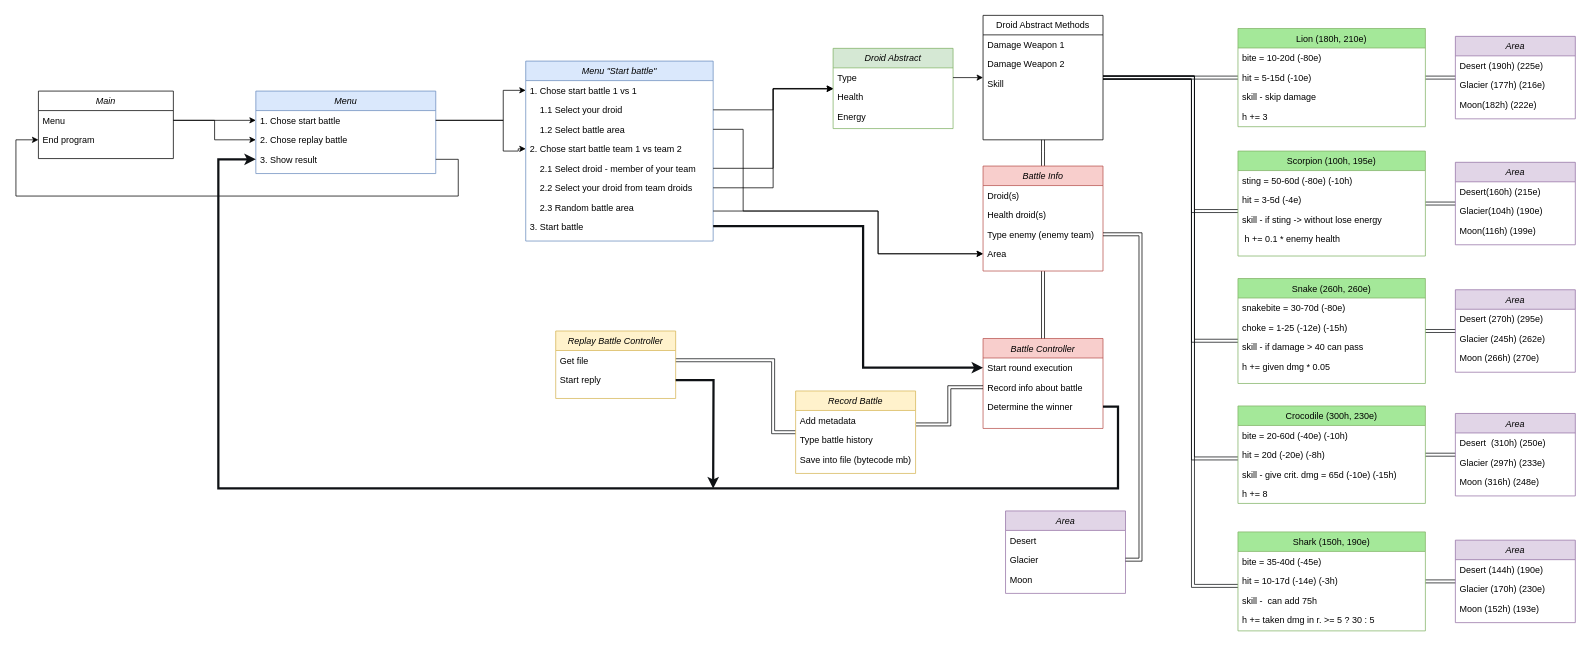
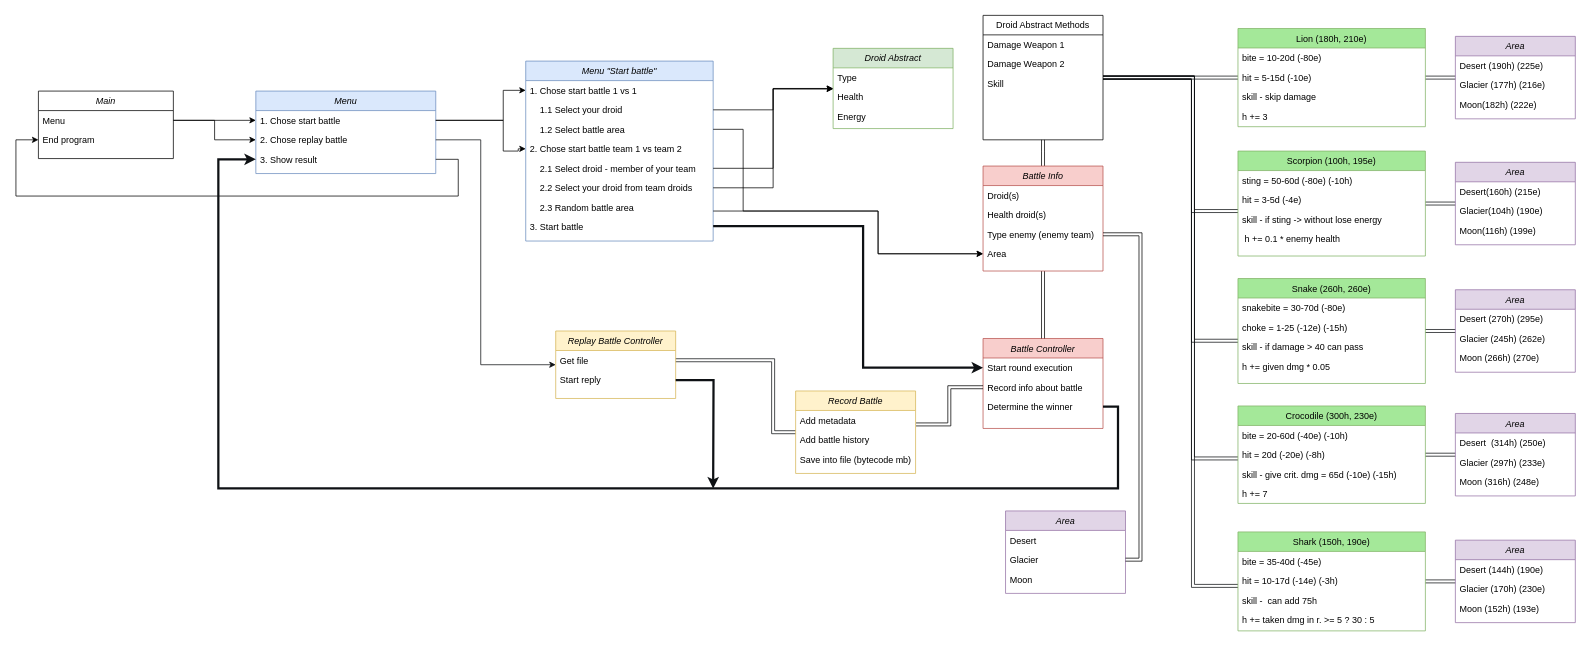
(966, 78) -> none
none -> (480, 266)
(843, 440) -> (840, 440)
(1510, 443) -> (1510, 443)
(1255, 494) -> (1255, 494)
